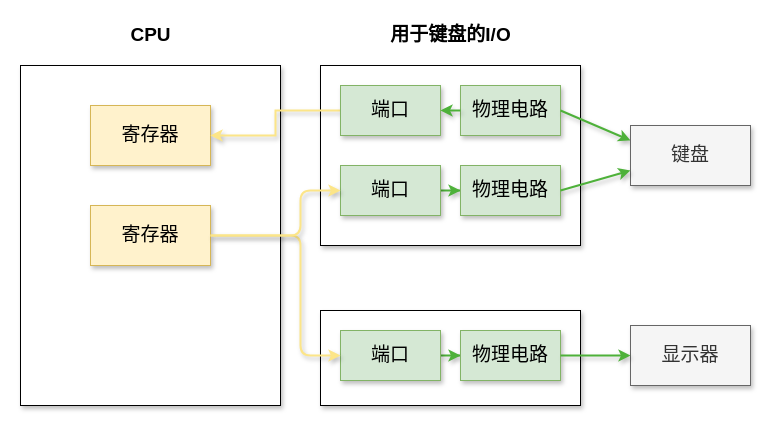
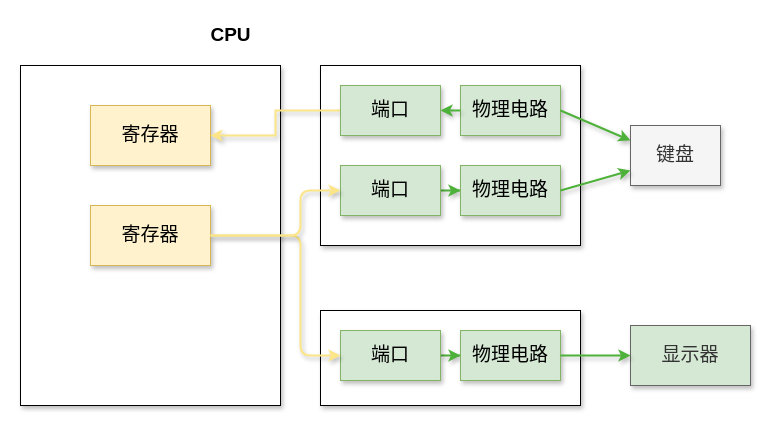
(151, 36) -> (231, 36)
(451, 36) -> none
(691, 156) -> (676, 156)
(691, 356) -> (691, 356)
